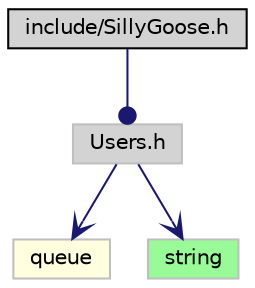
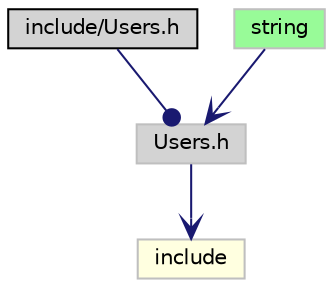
(127, 29) -> (103, 29)
(155, 193) -> (242, 78)
(62, 259) -> (191, 259)
